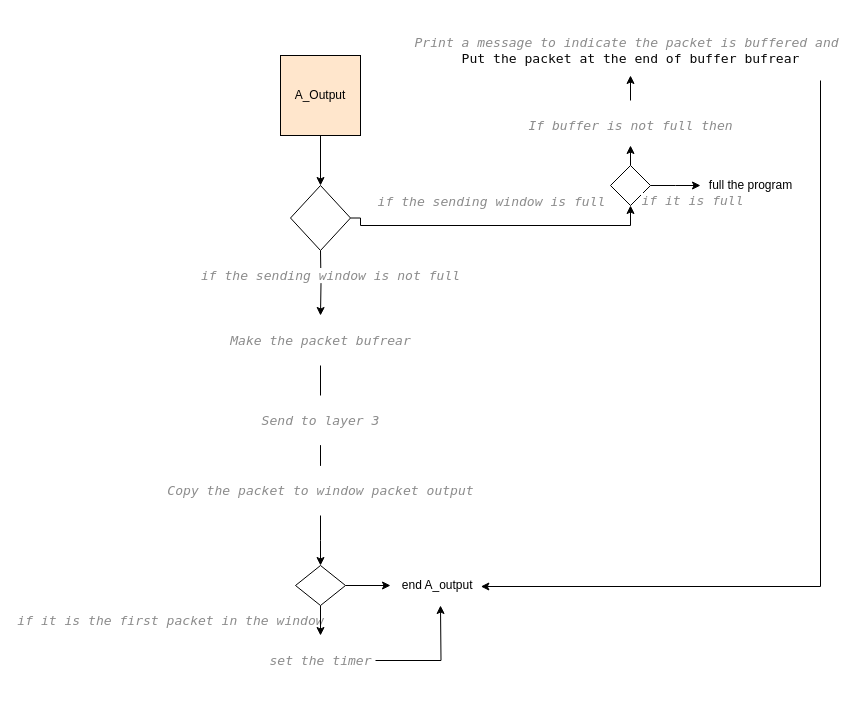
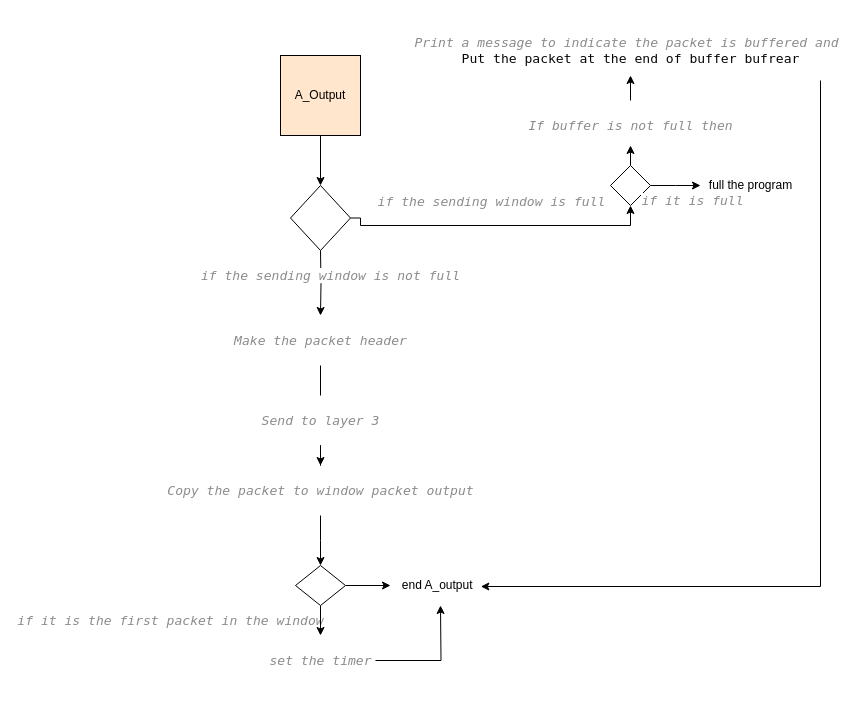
(321, 341) -> (321, 341)
(321, 460) -> (321, 457)
